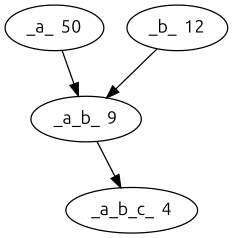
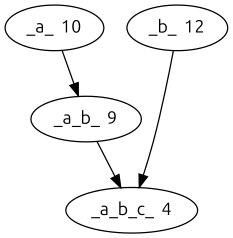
(54, 28) -> (54, 28)
(137, 69) -> (160, 114)
